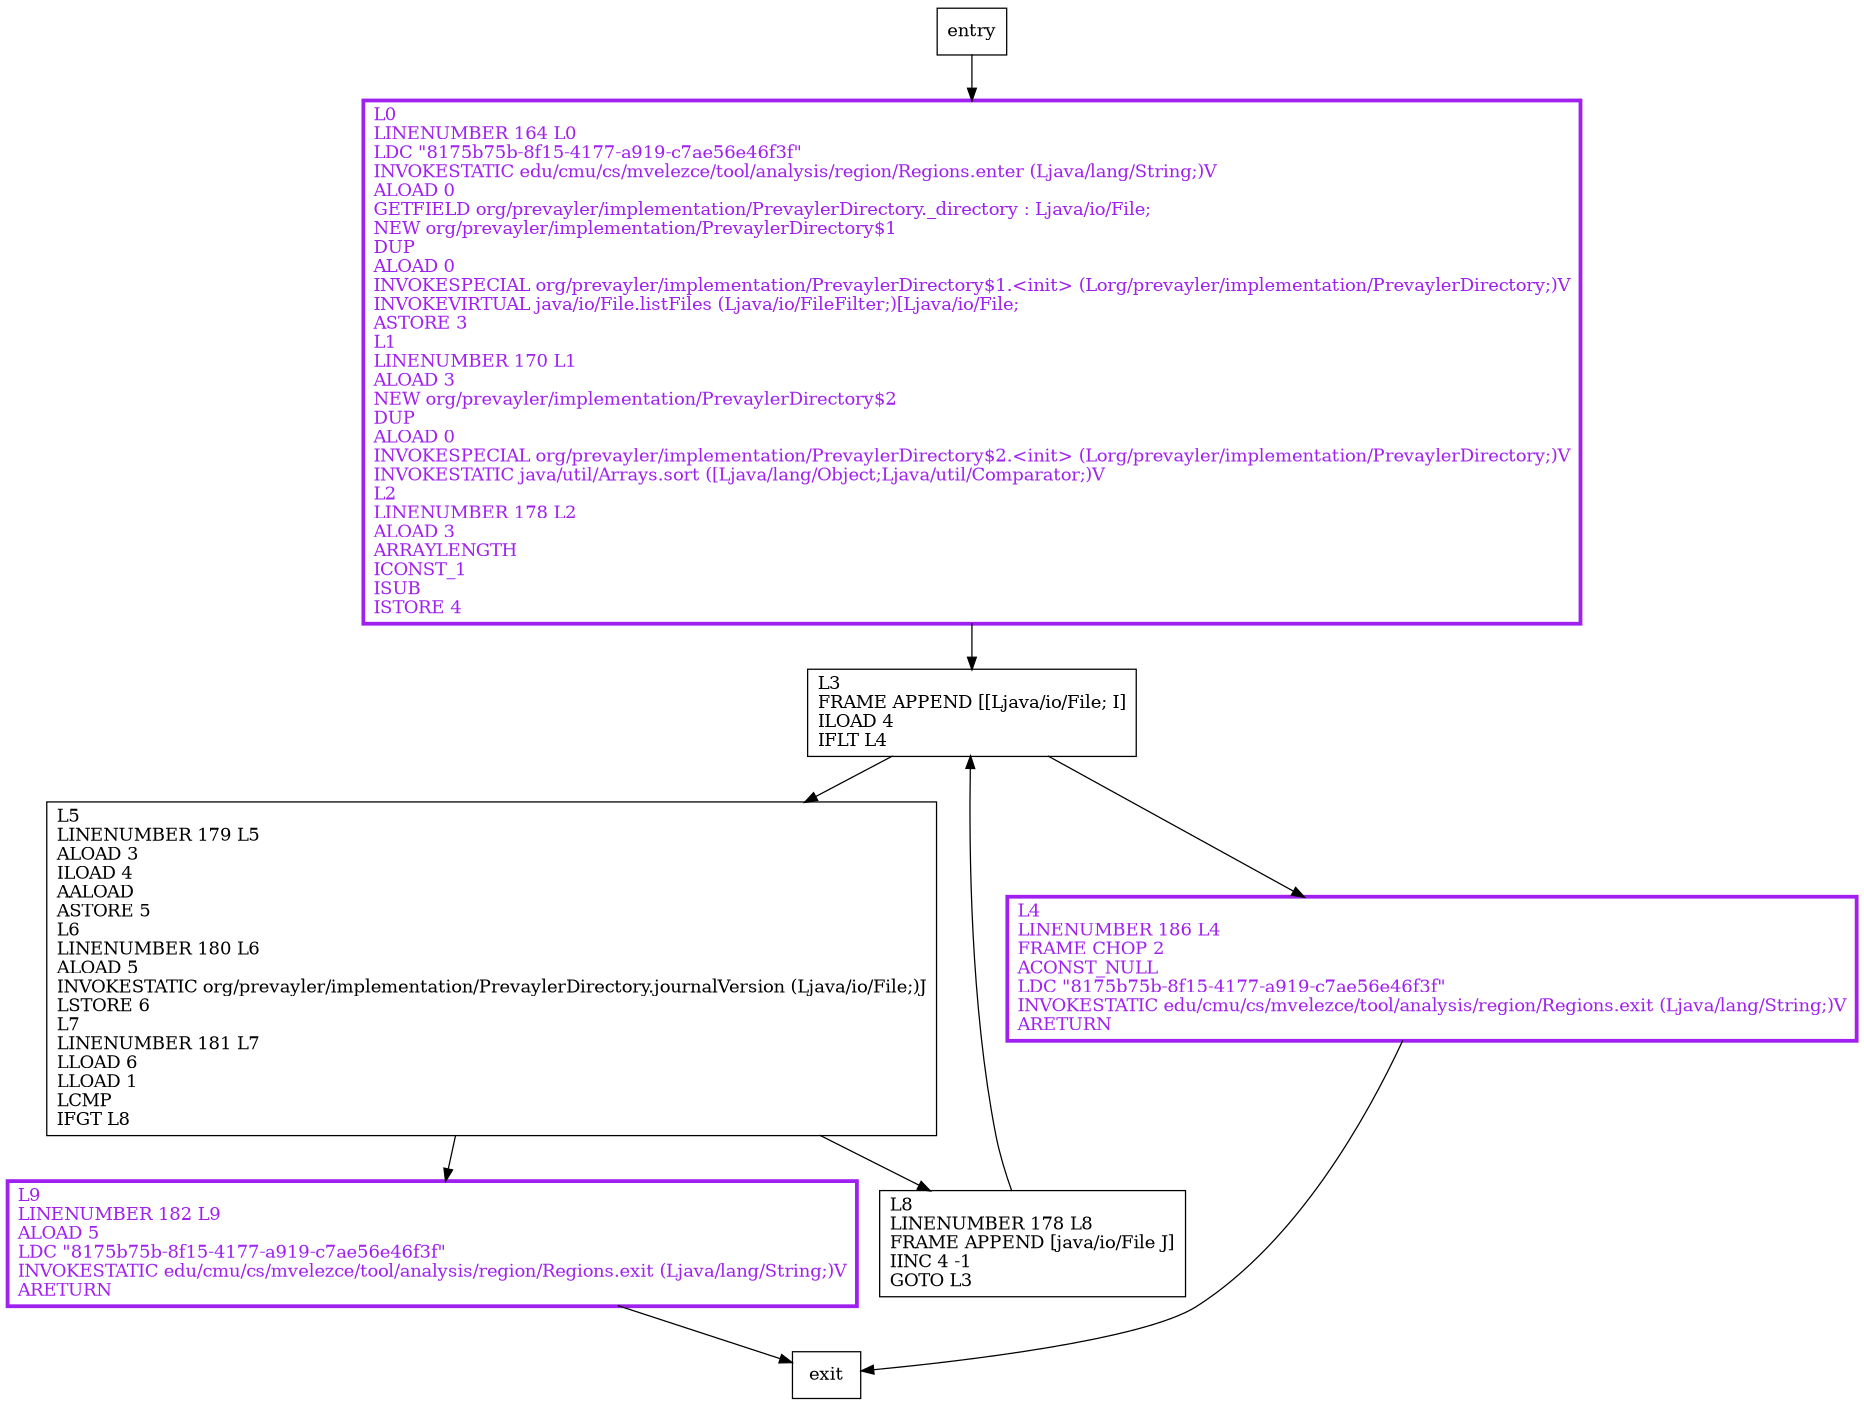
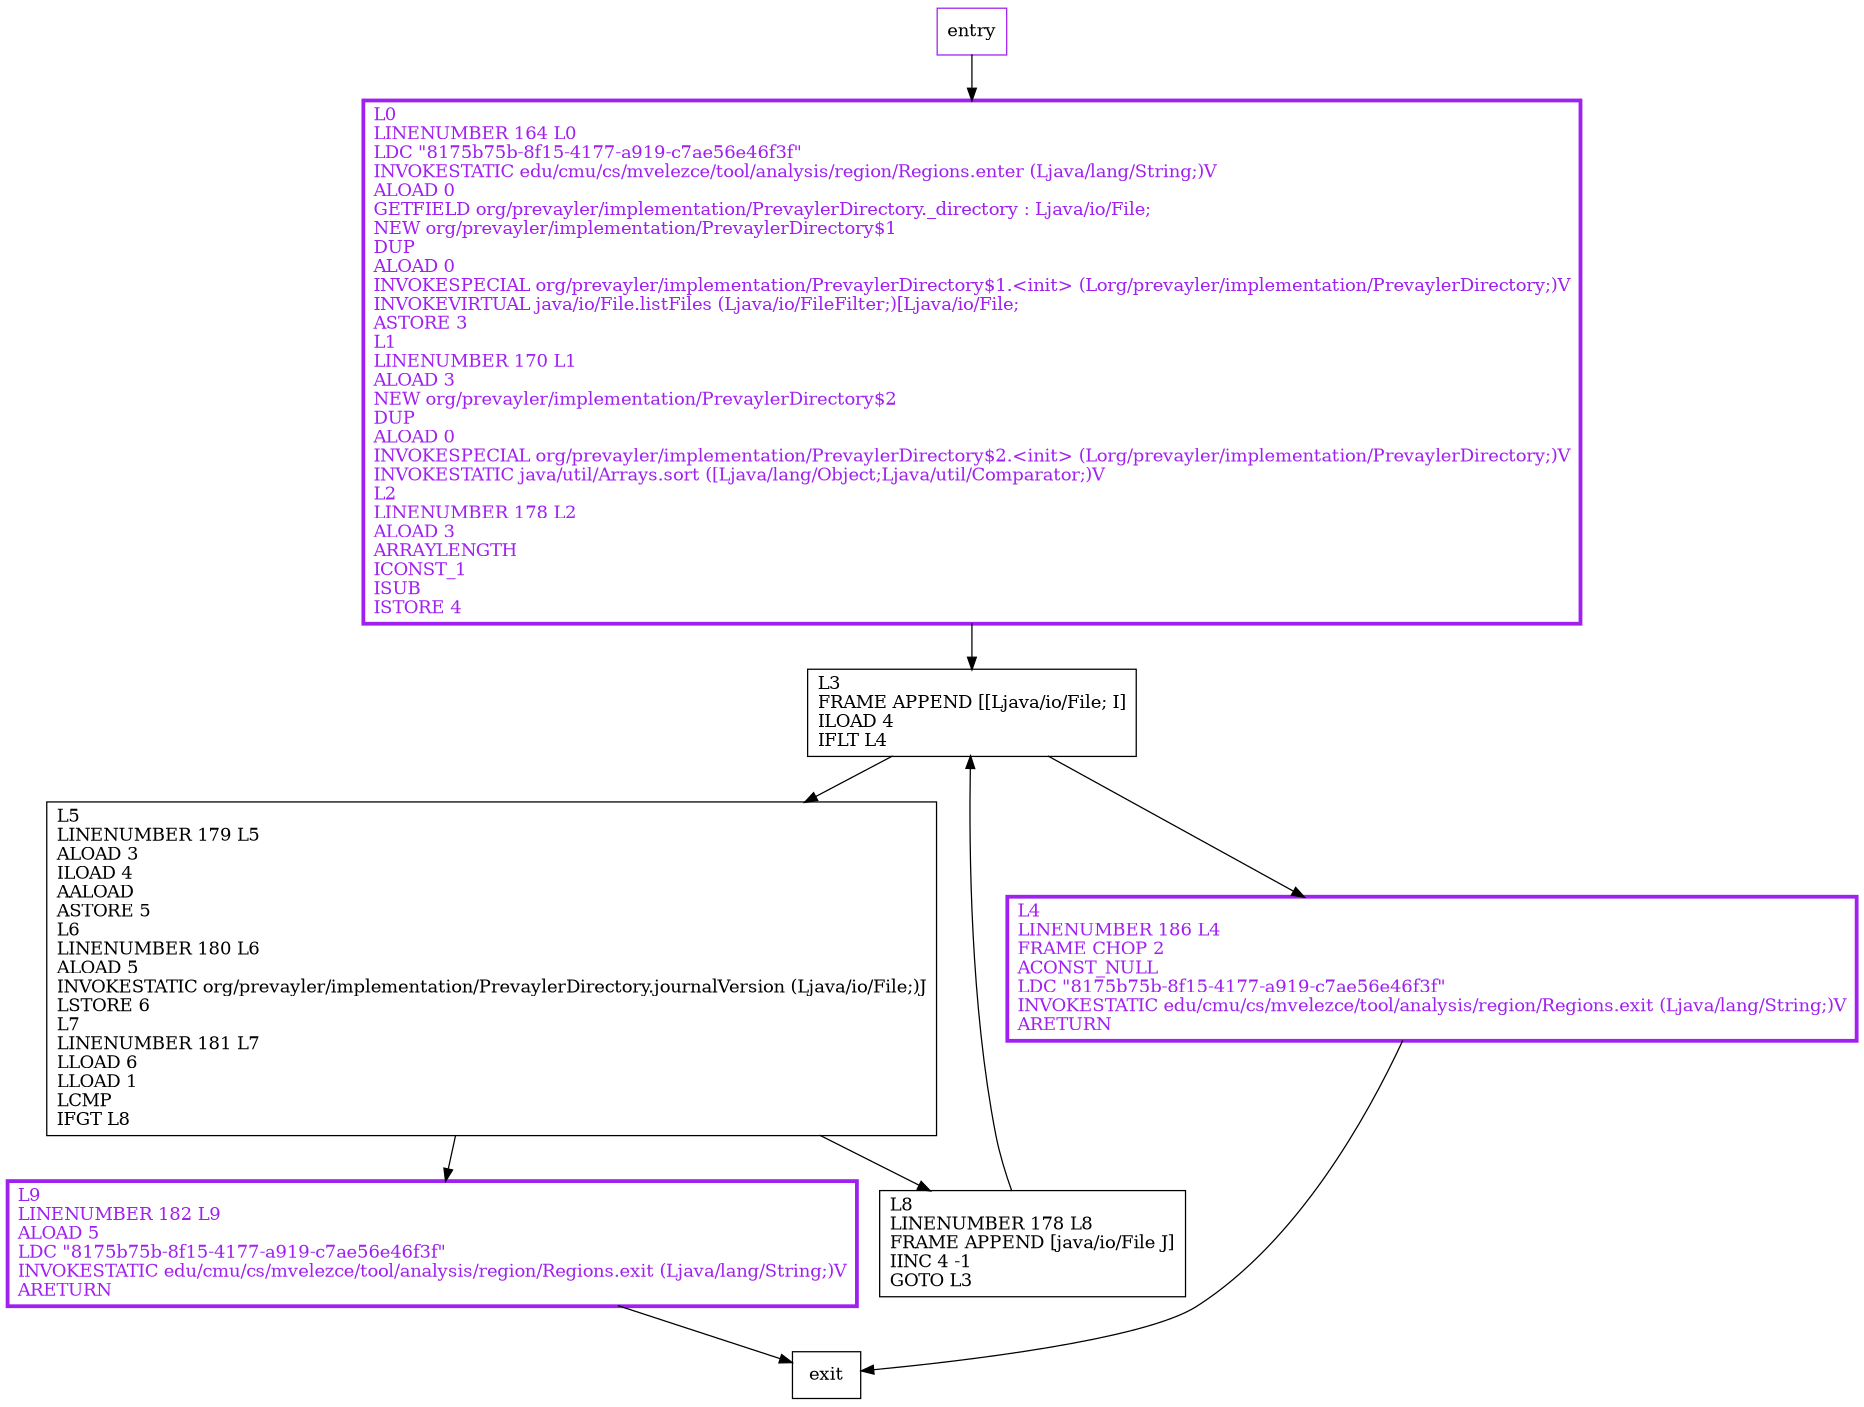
(972, 32) -> (972, 32)
